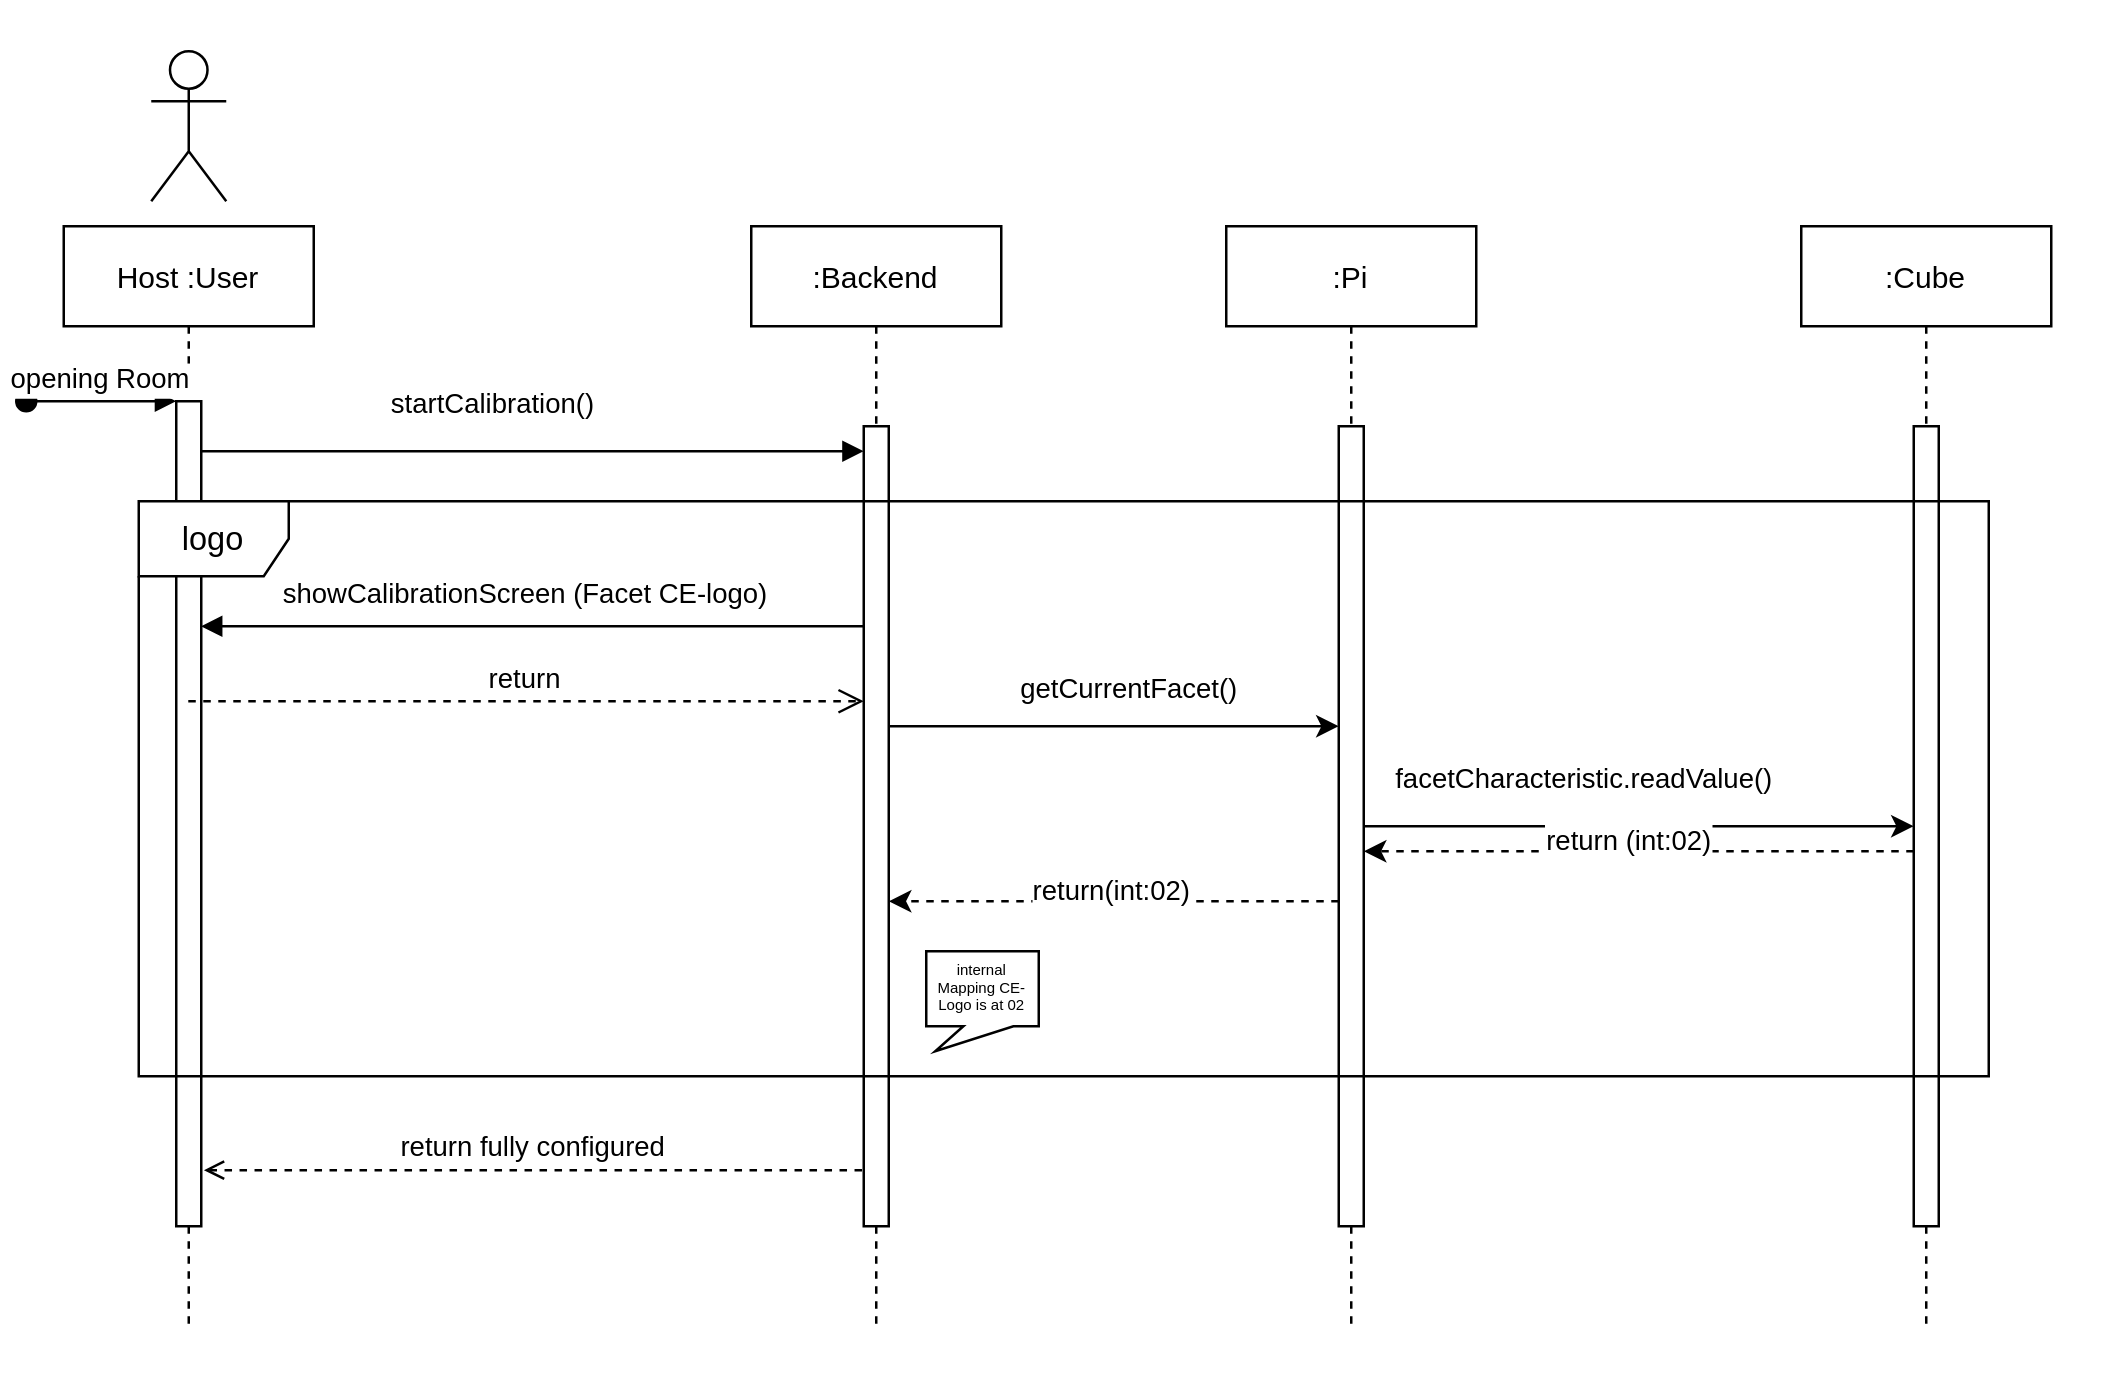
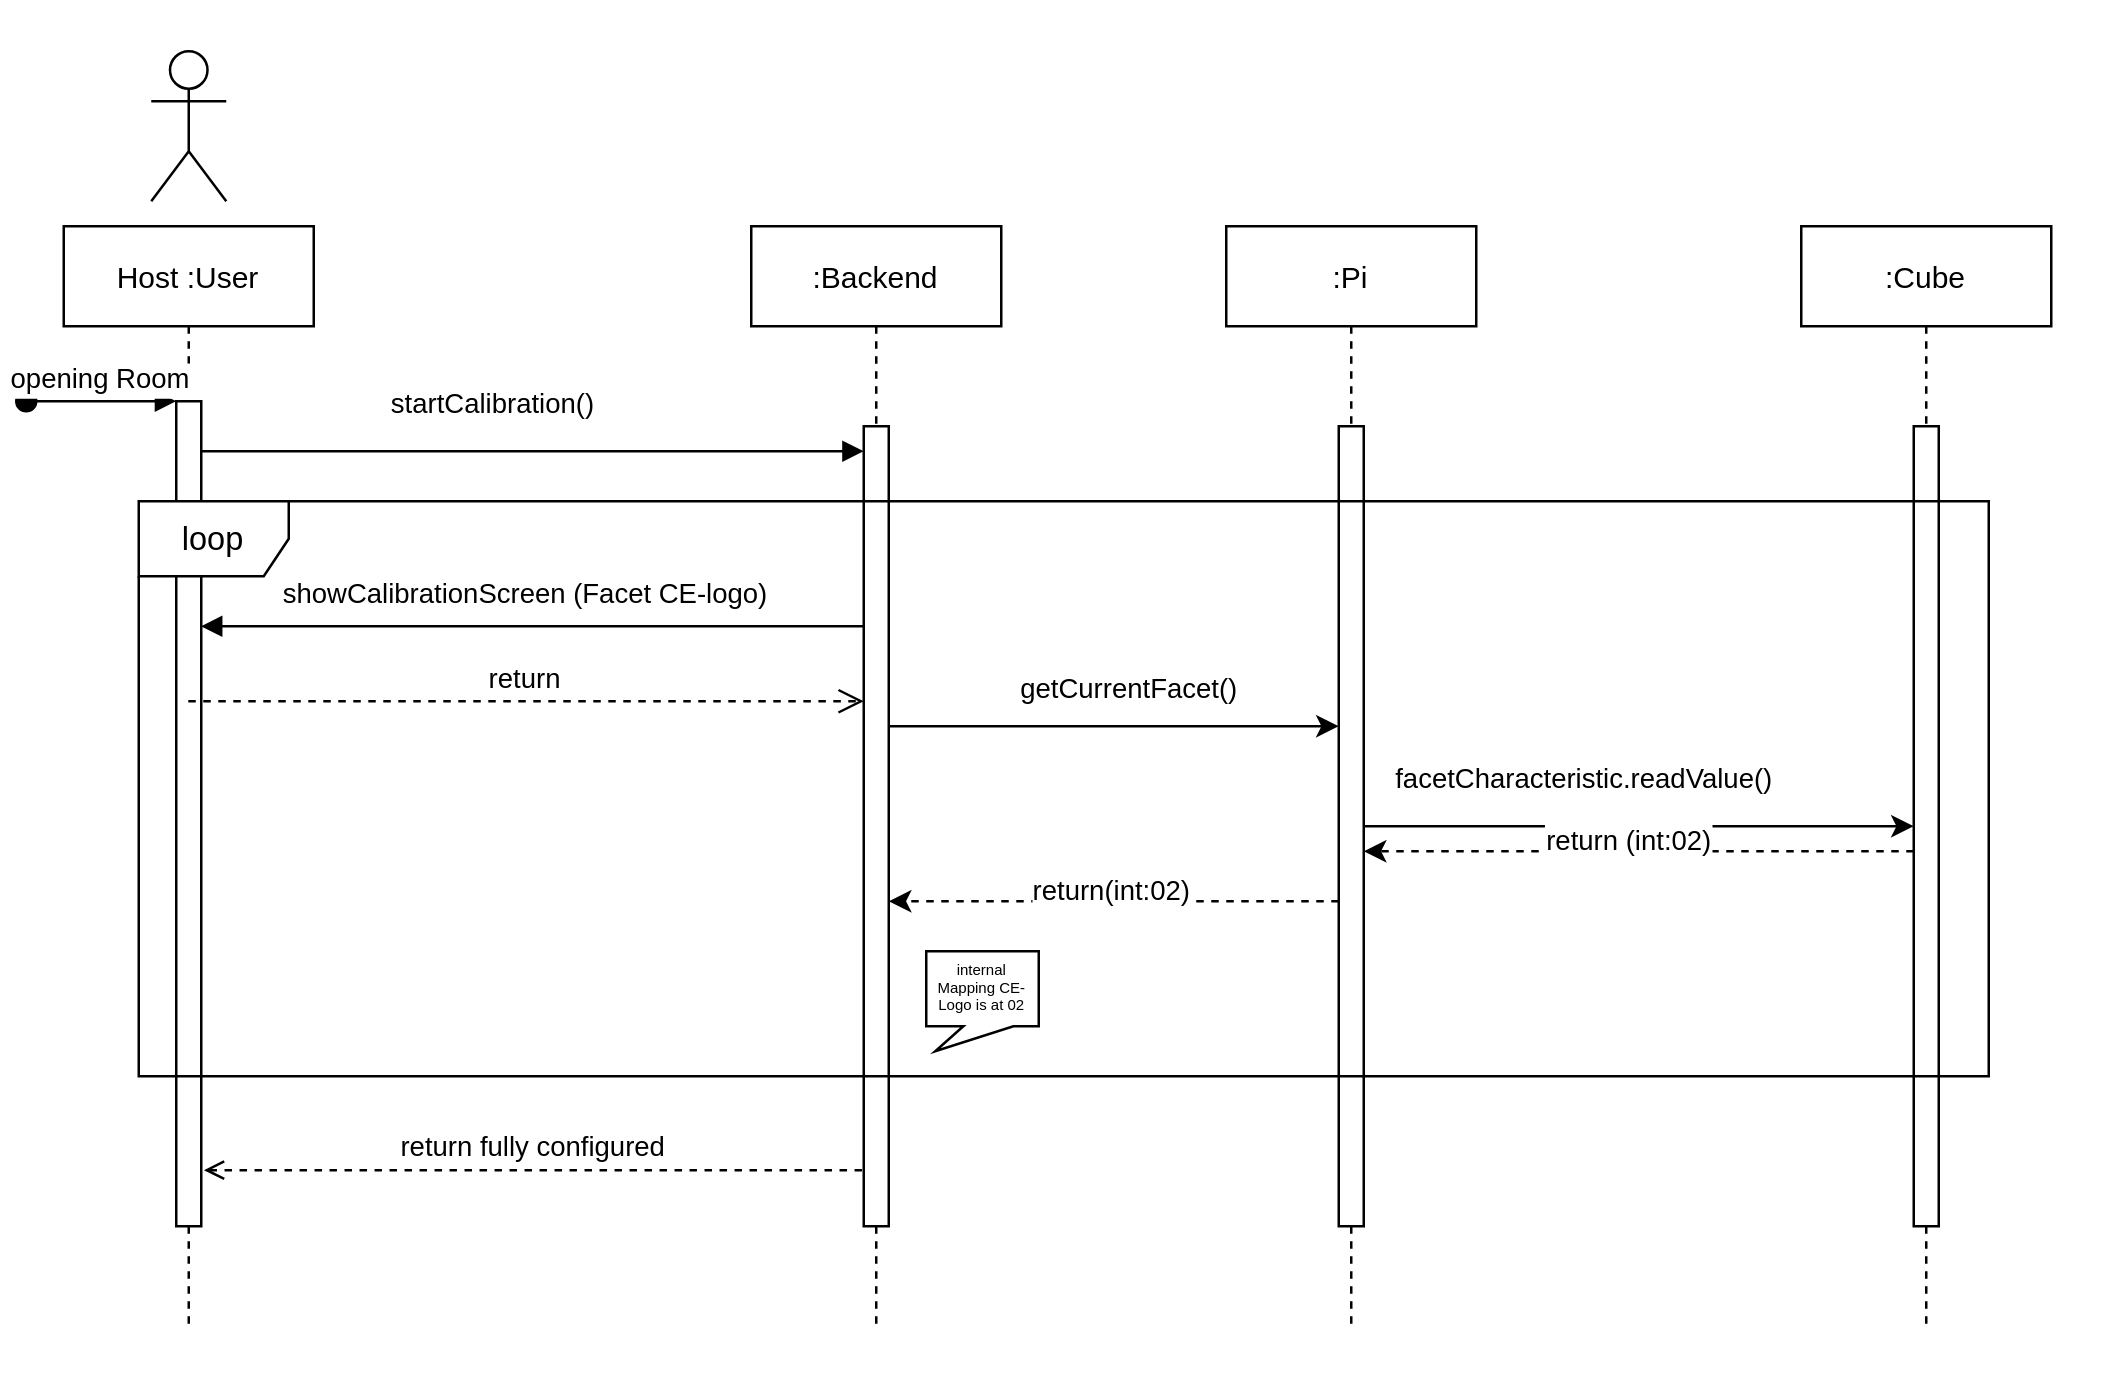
(214, 539) -> (214, 539)
